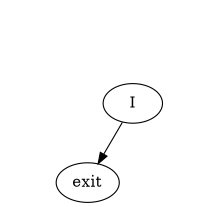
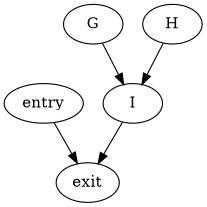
none -> (93, 24)
none -> (172, 24)
none -> (44, 103)
